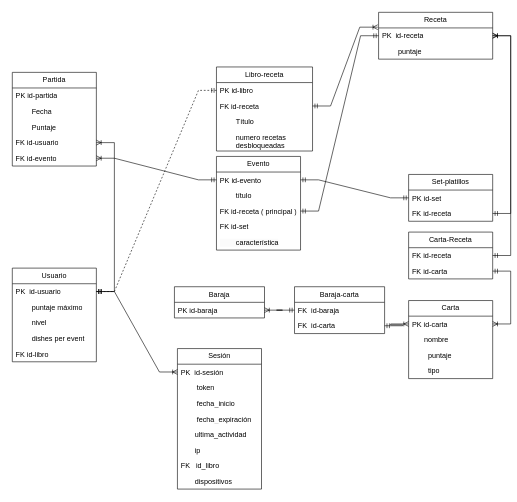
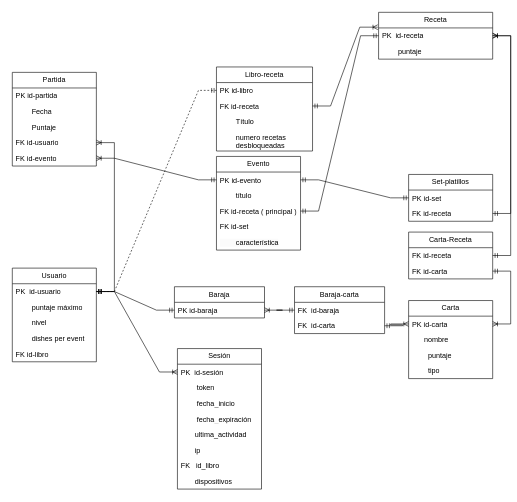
none -> (145, 305)
